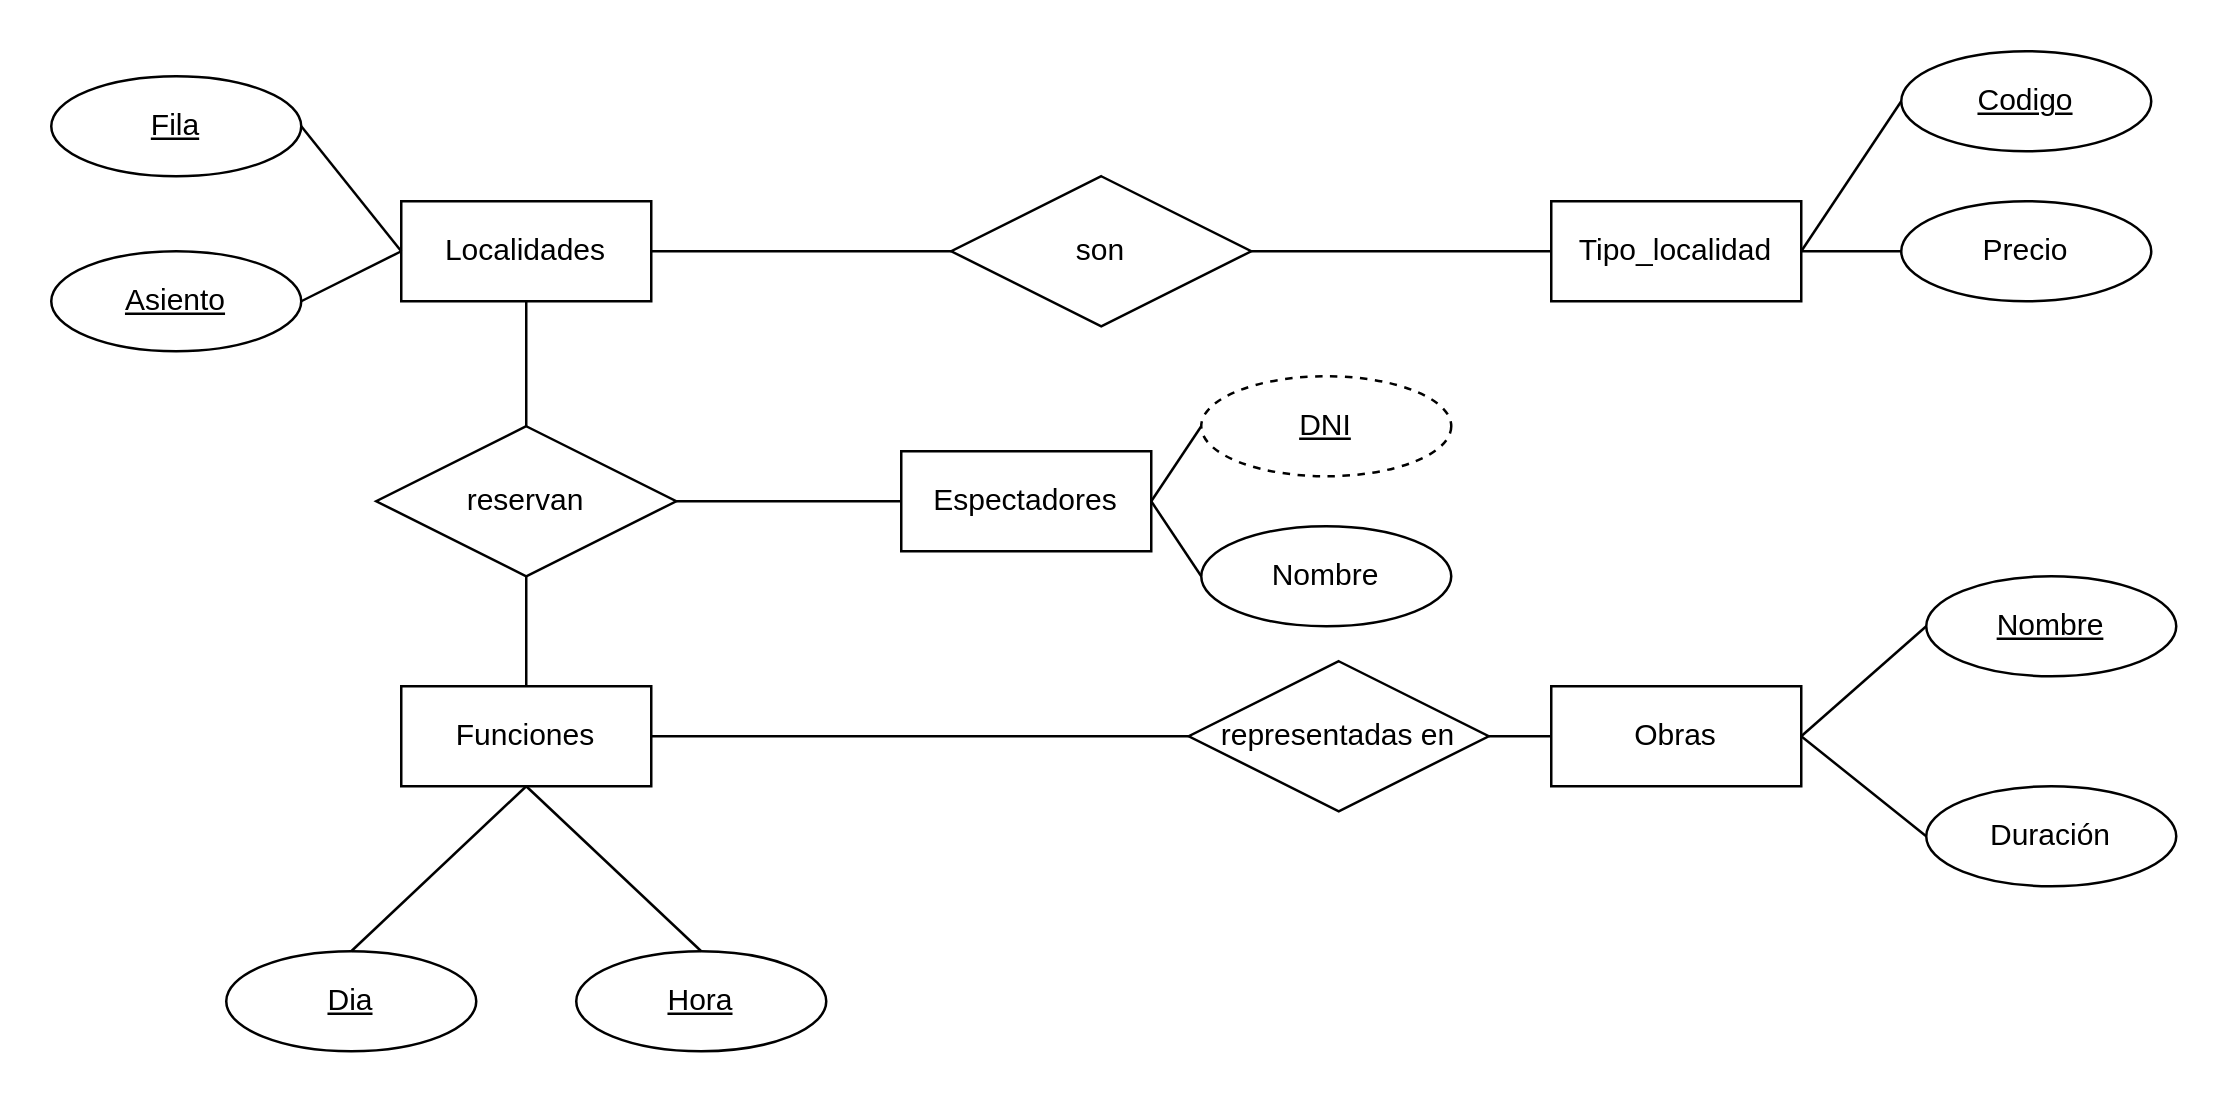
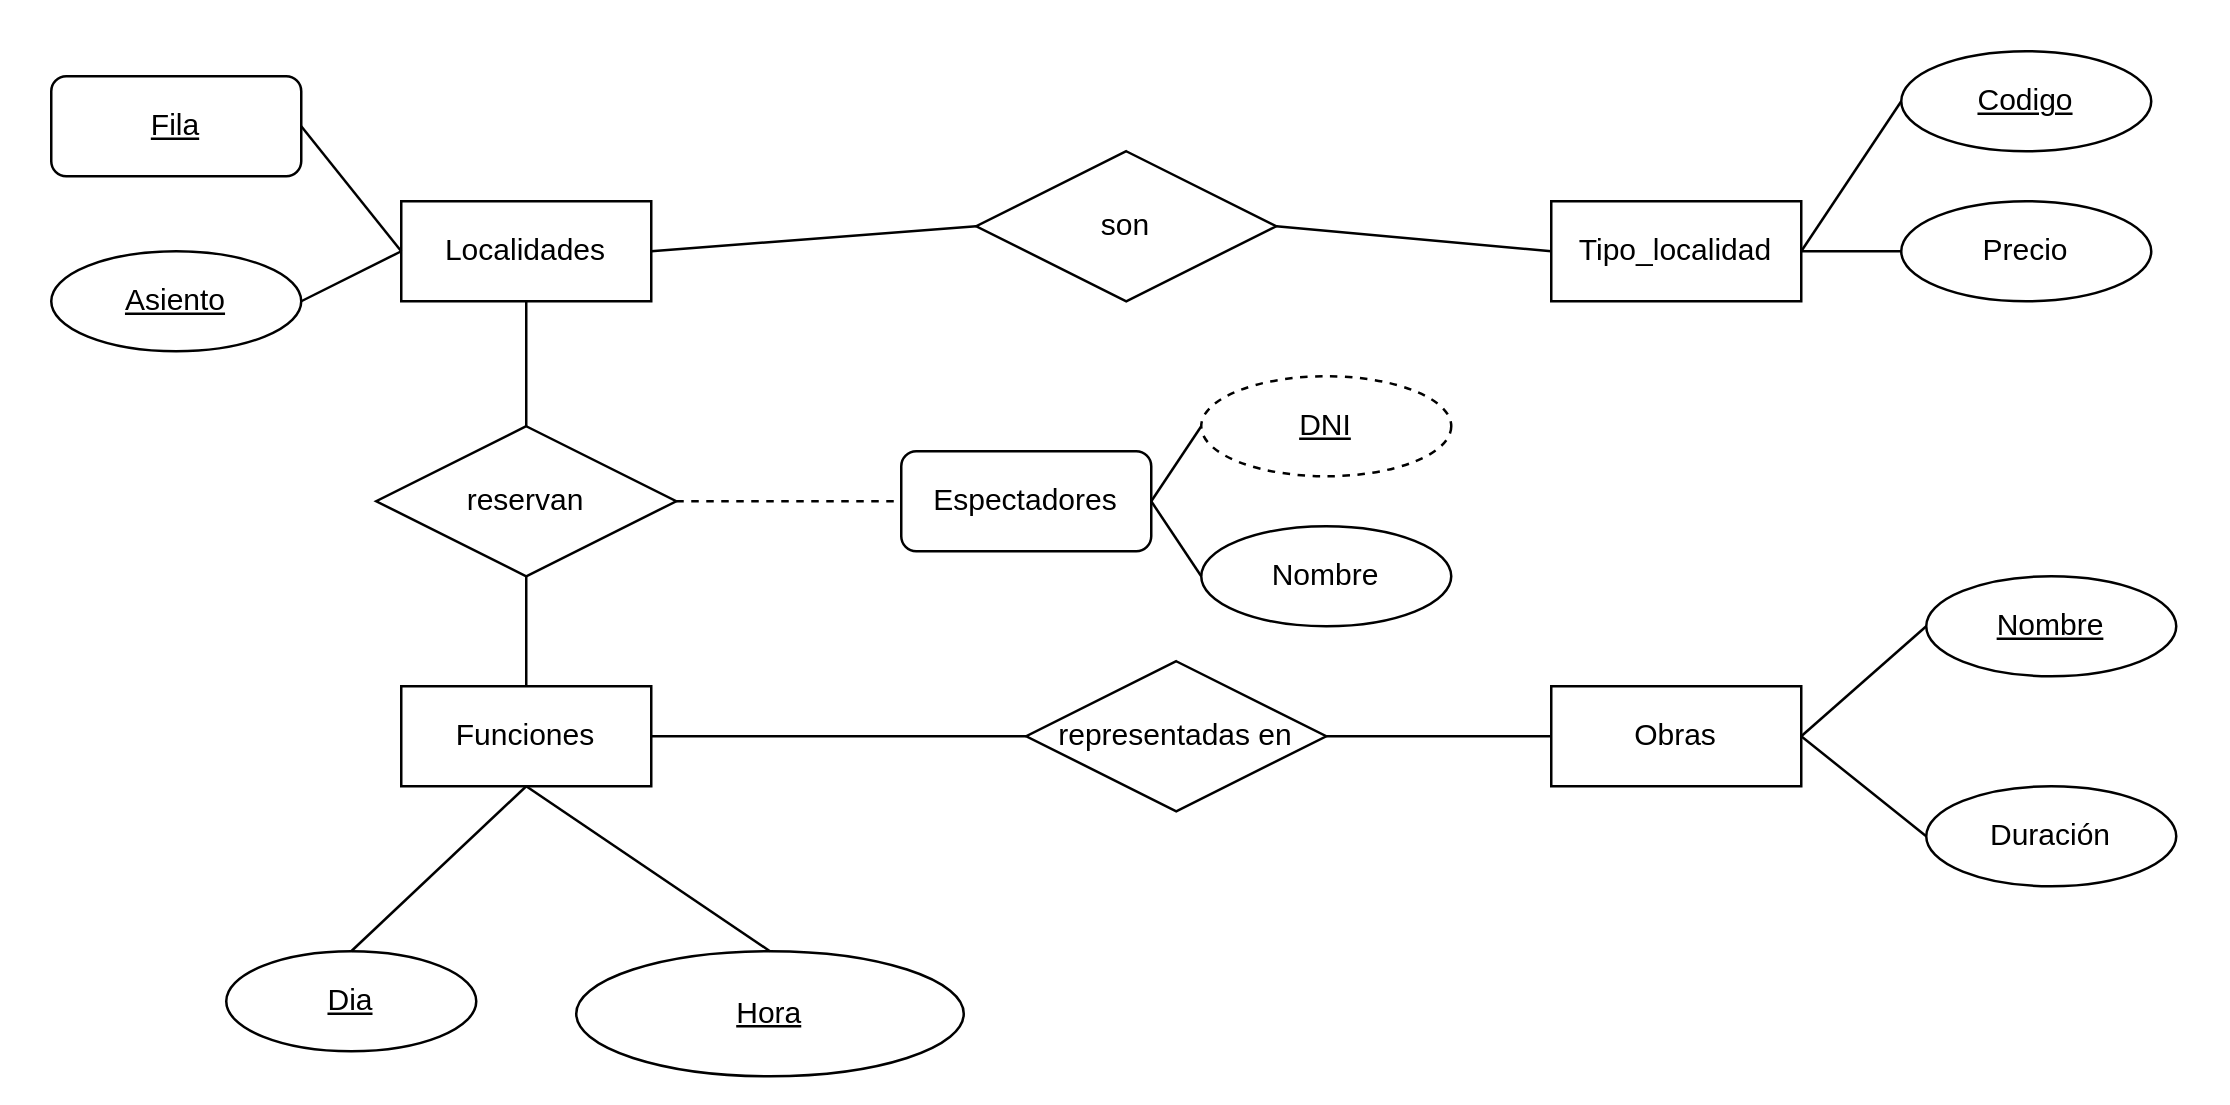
(176, 126) -> (176, 126)
(1101, 251) -> (1126, 226)
(791, 501) -> (791, 501)
(1026, 501) -> (1026, 501)
(1339, 736) -> (1176, 736)
(701, 1001) -> (770, 1014)
